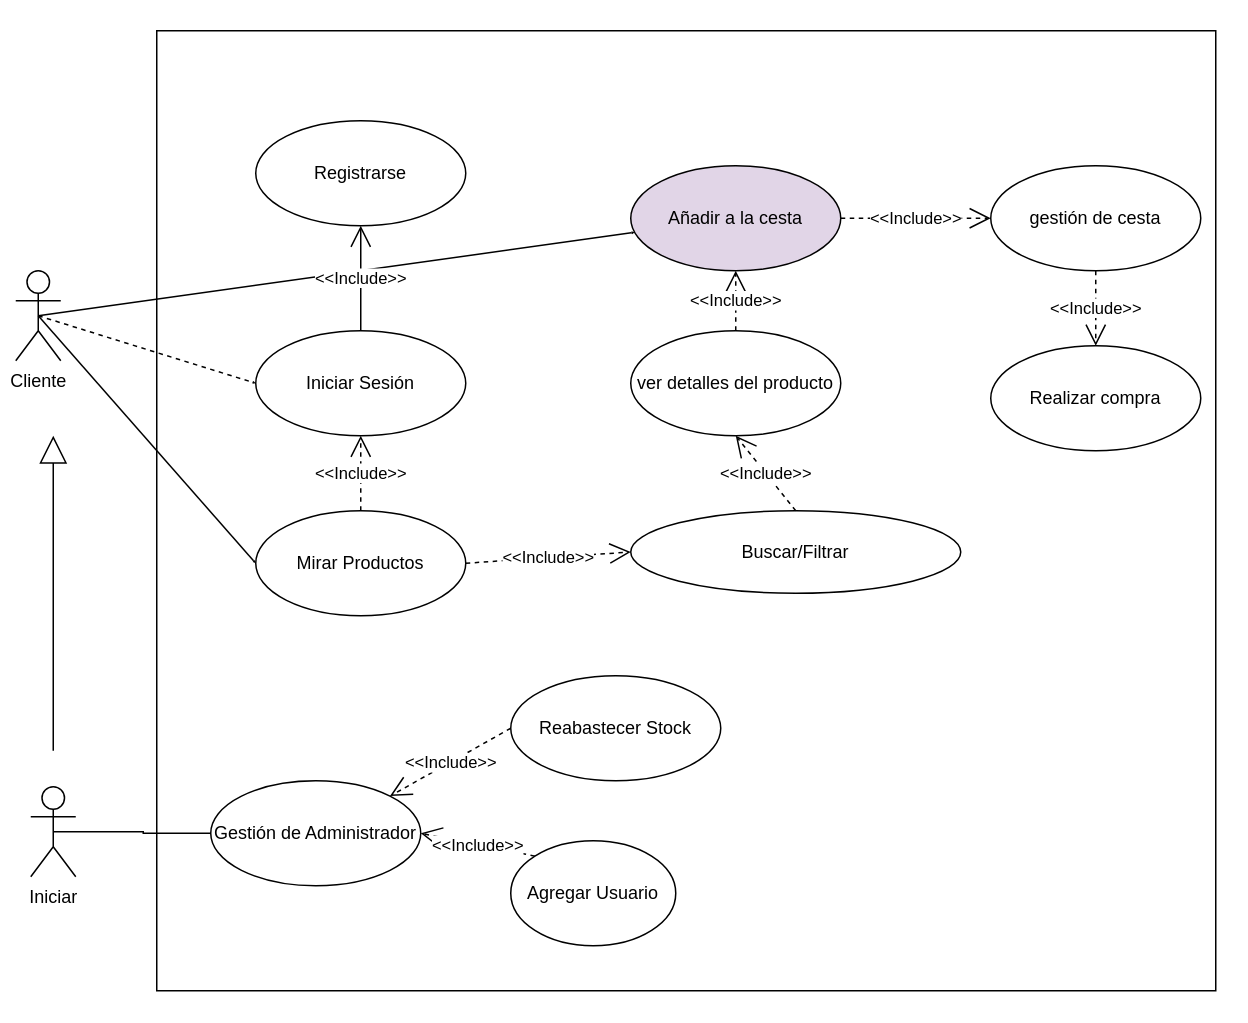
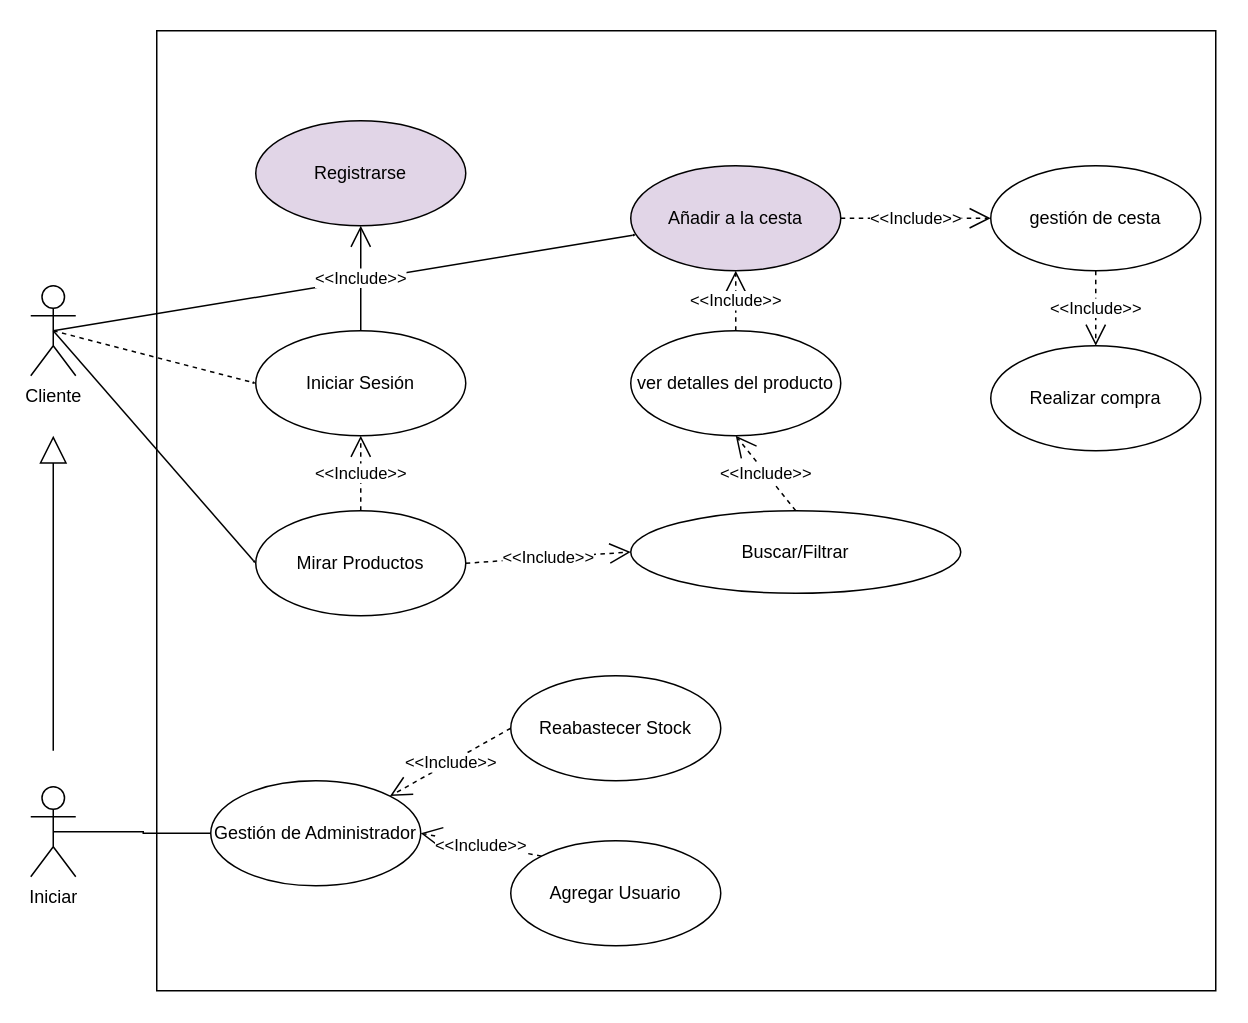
(361, 173) -> (361, 173)
(38, 316) -> (53, 331)
(593, 893) -> (616, 893)
